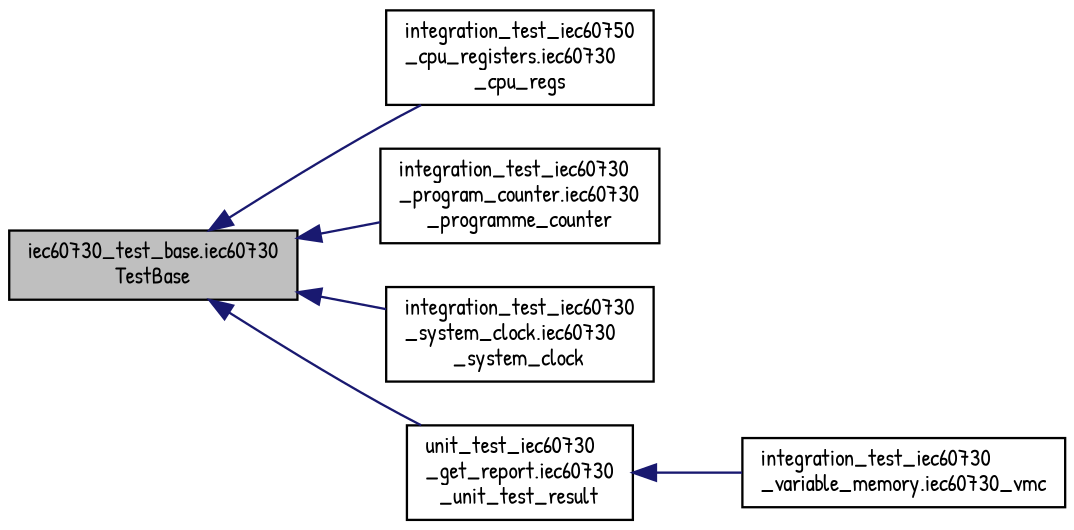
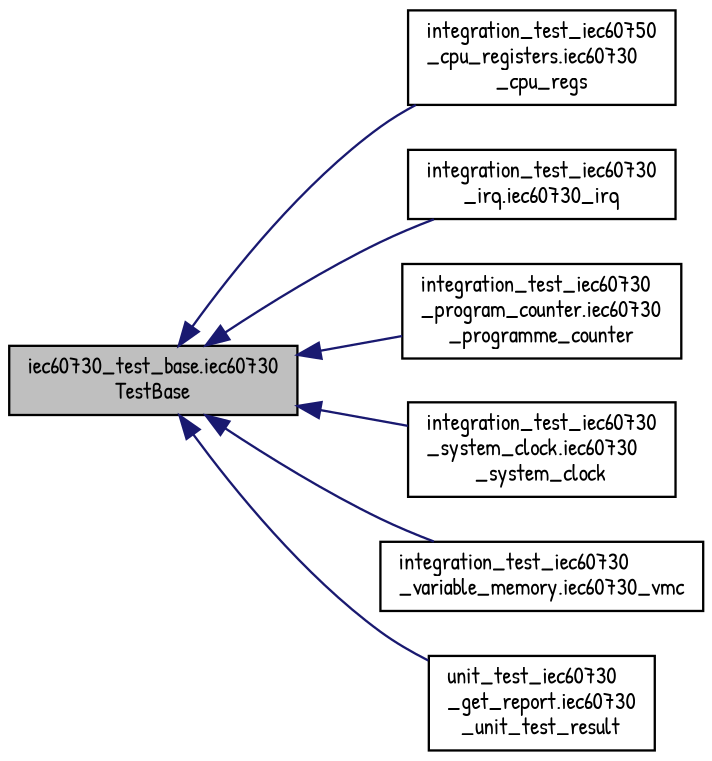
none -> (542, 184)
(699, 473) -> (327, 490)
